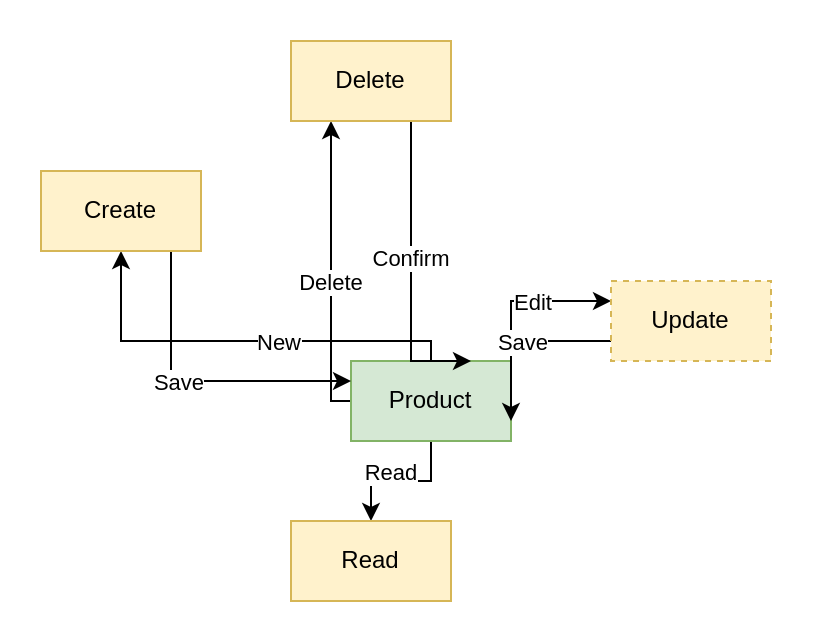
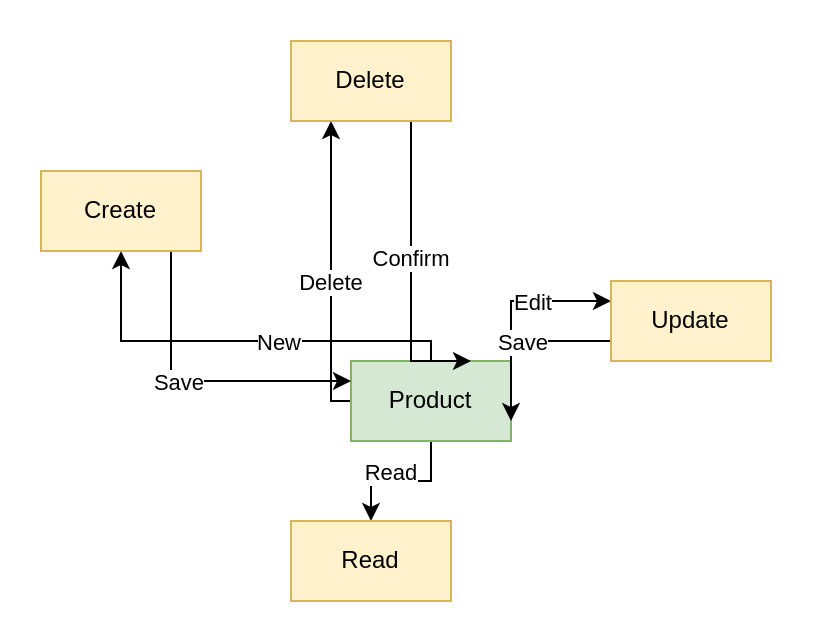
(691, 321) -> (691, 321)
